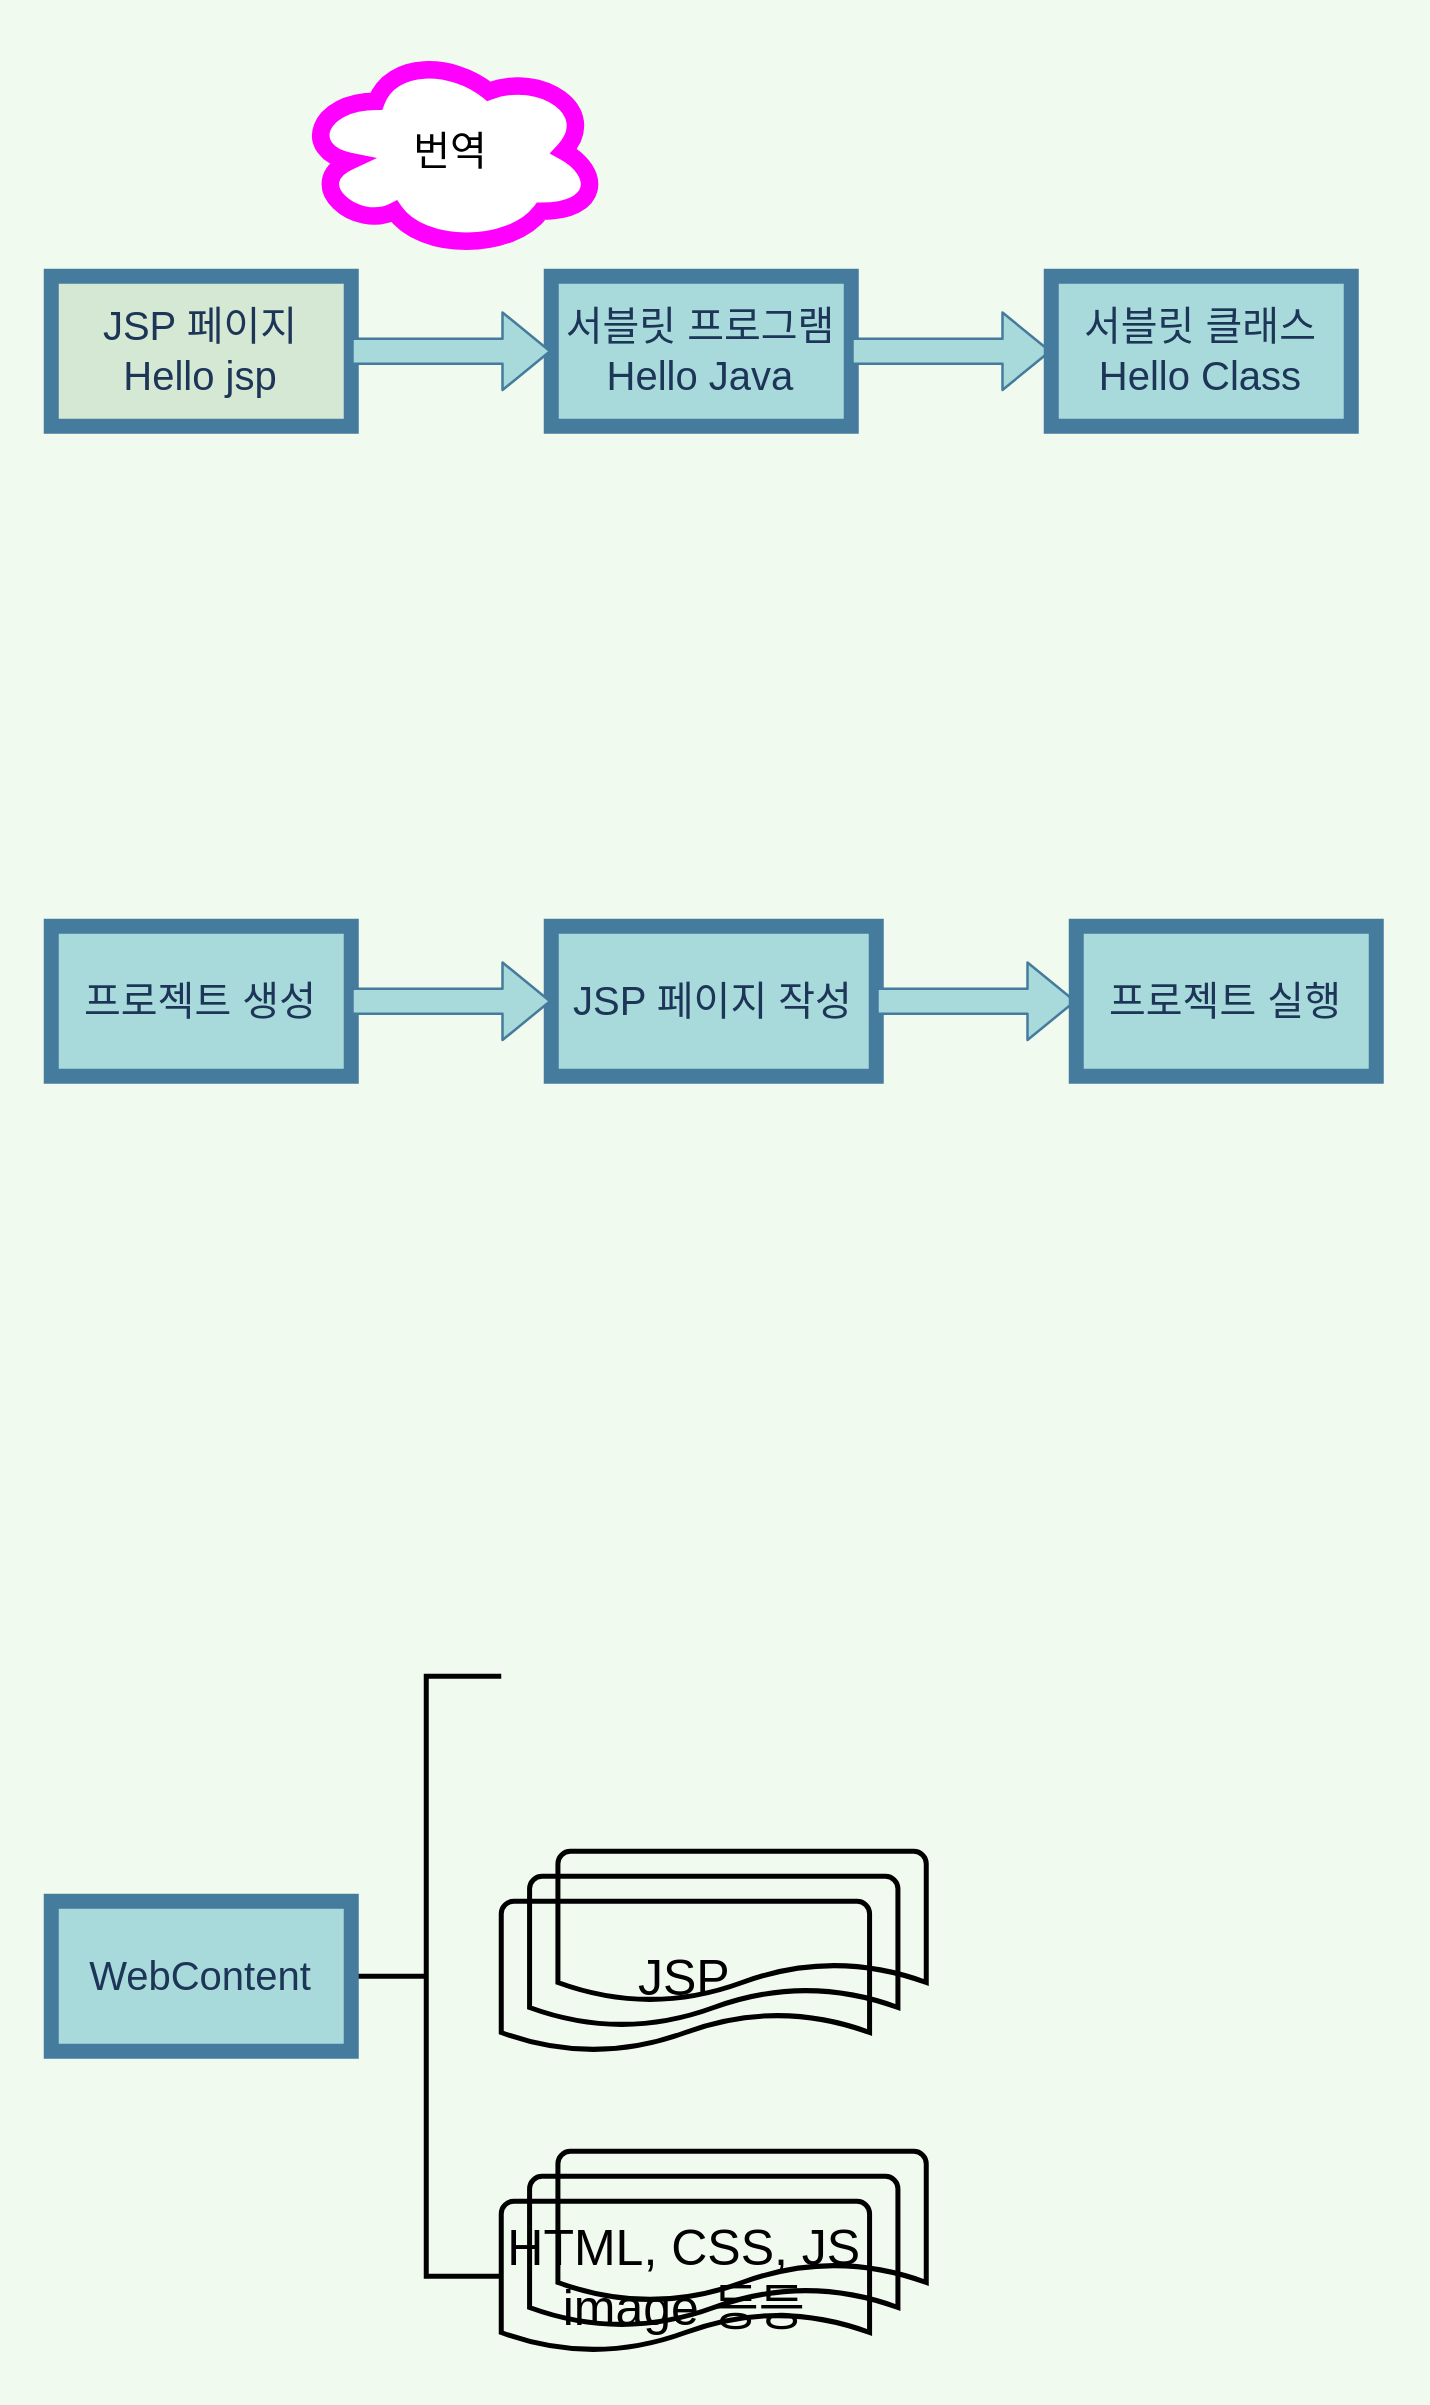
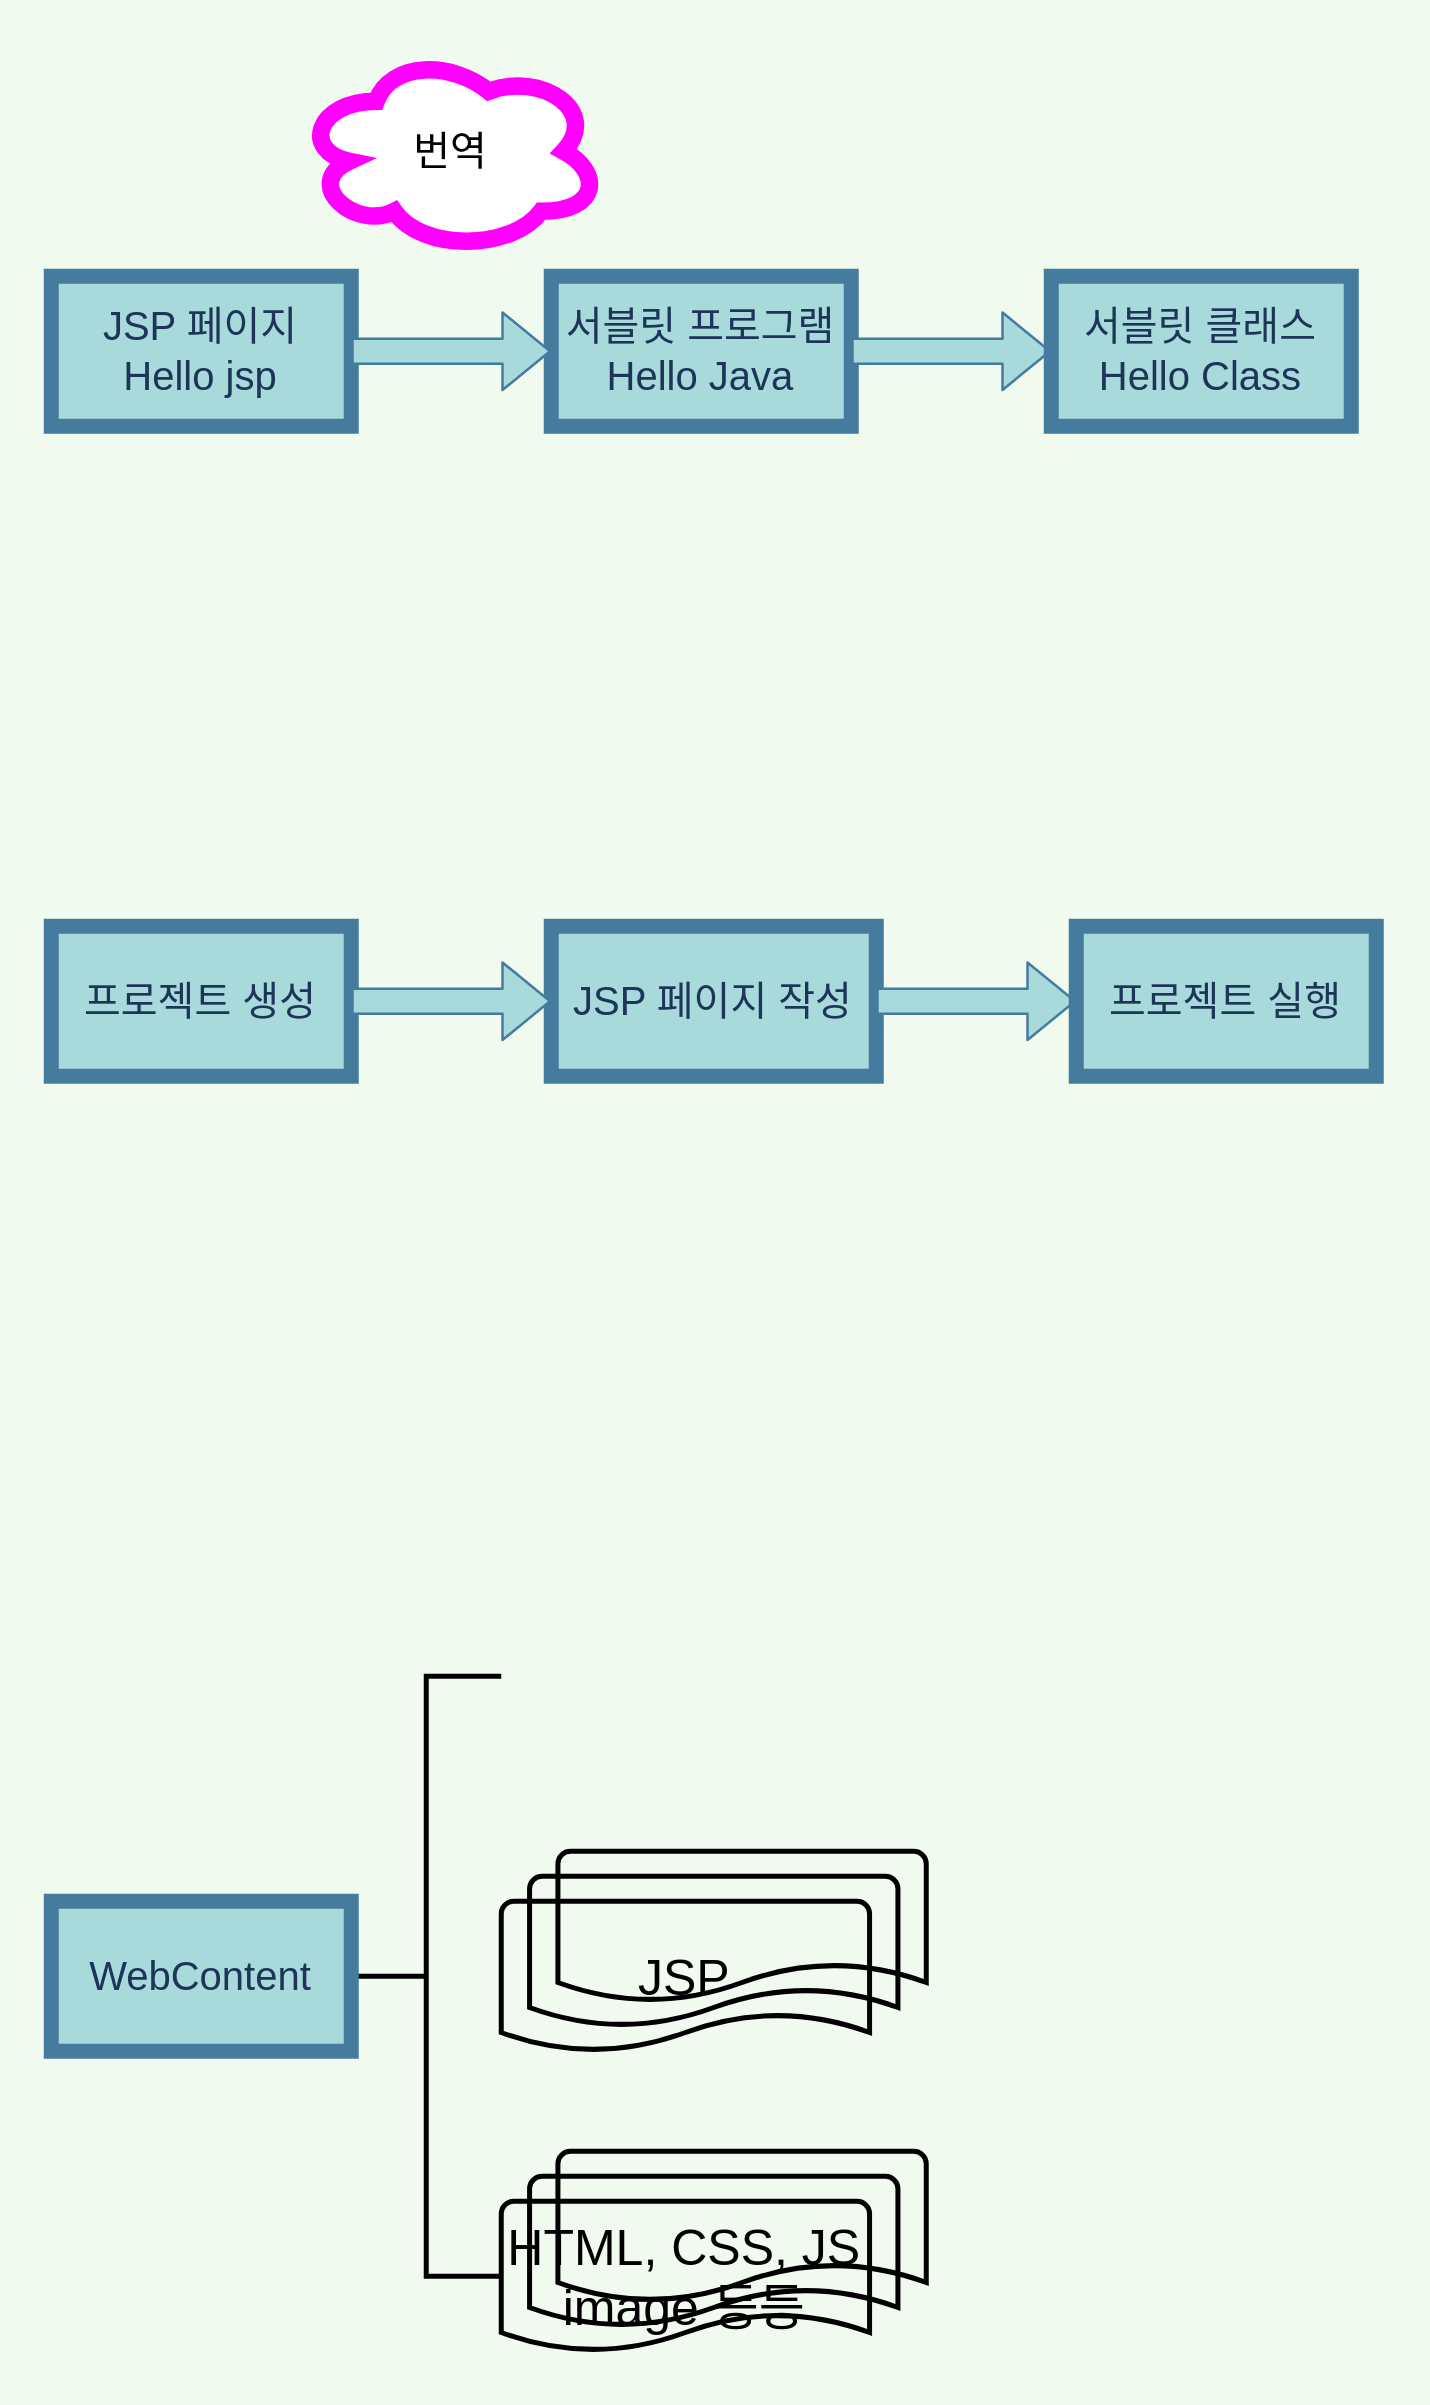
(201, 351) -> (201, 351)
